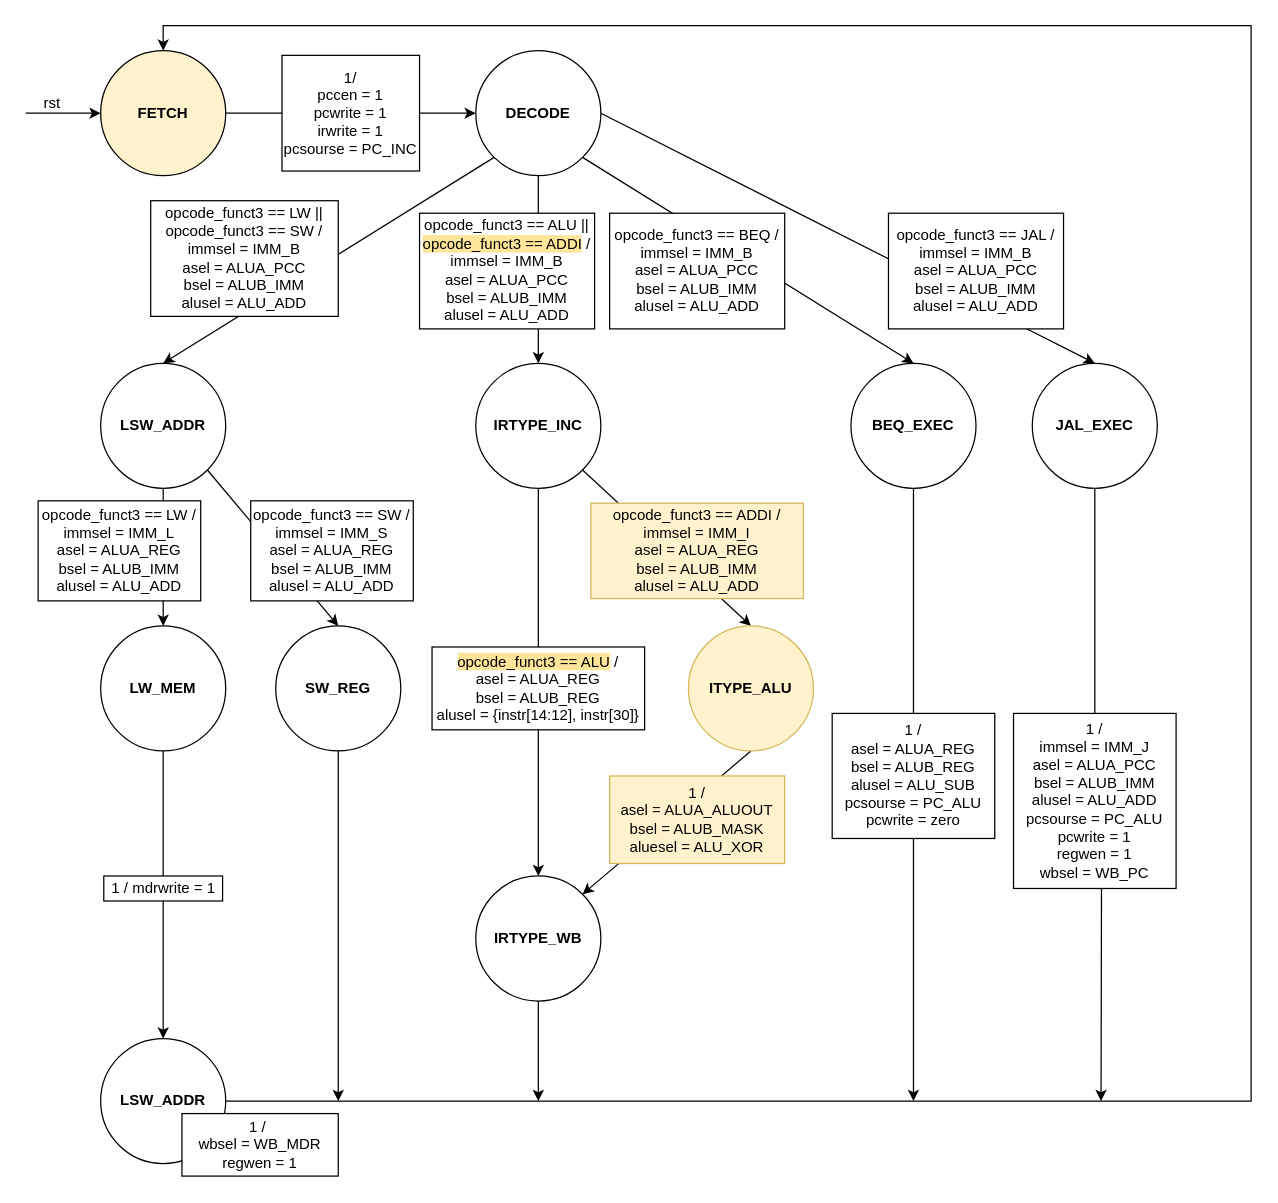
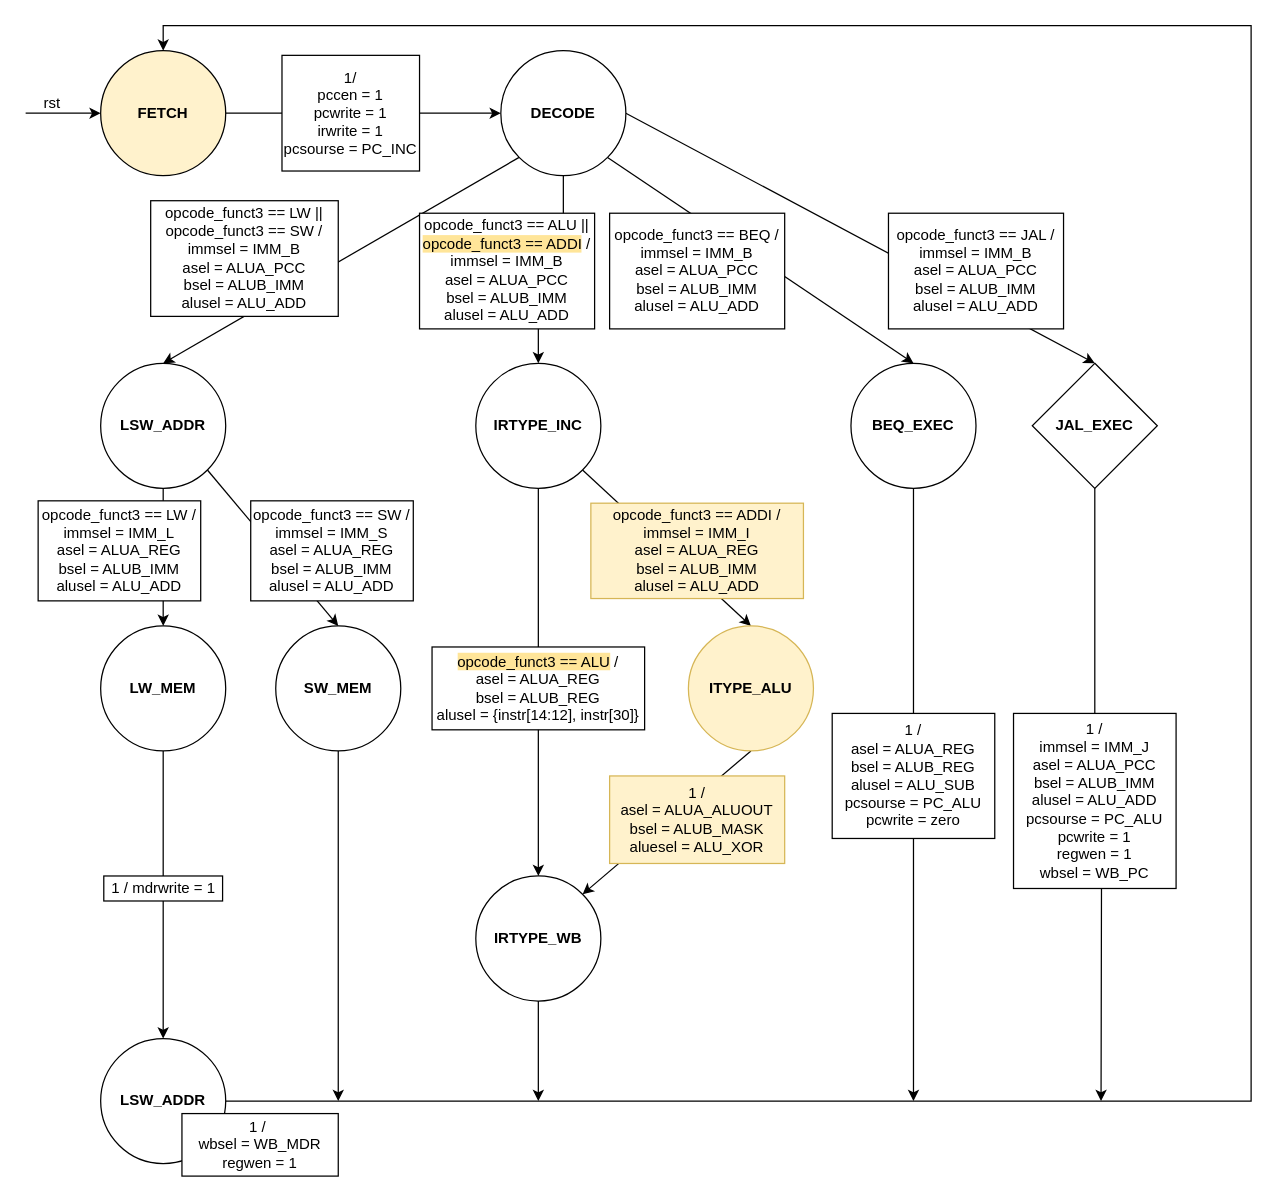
(538, 113) -> (563, 113)
(1094, 426) -> (1094, 426)
(338, 688) -> (338, 688)
